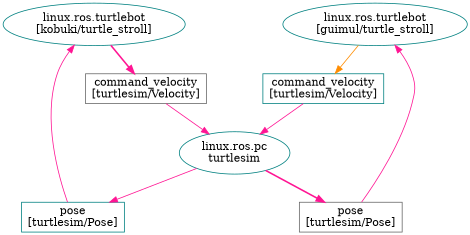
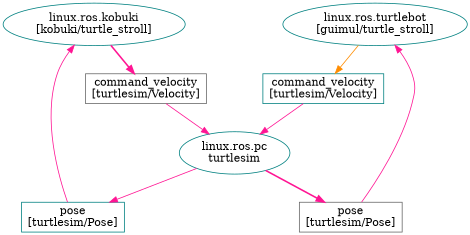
(94, 24) -> (94, 24)
